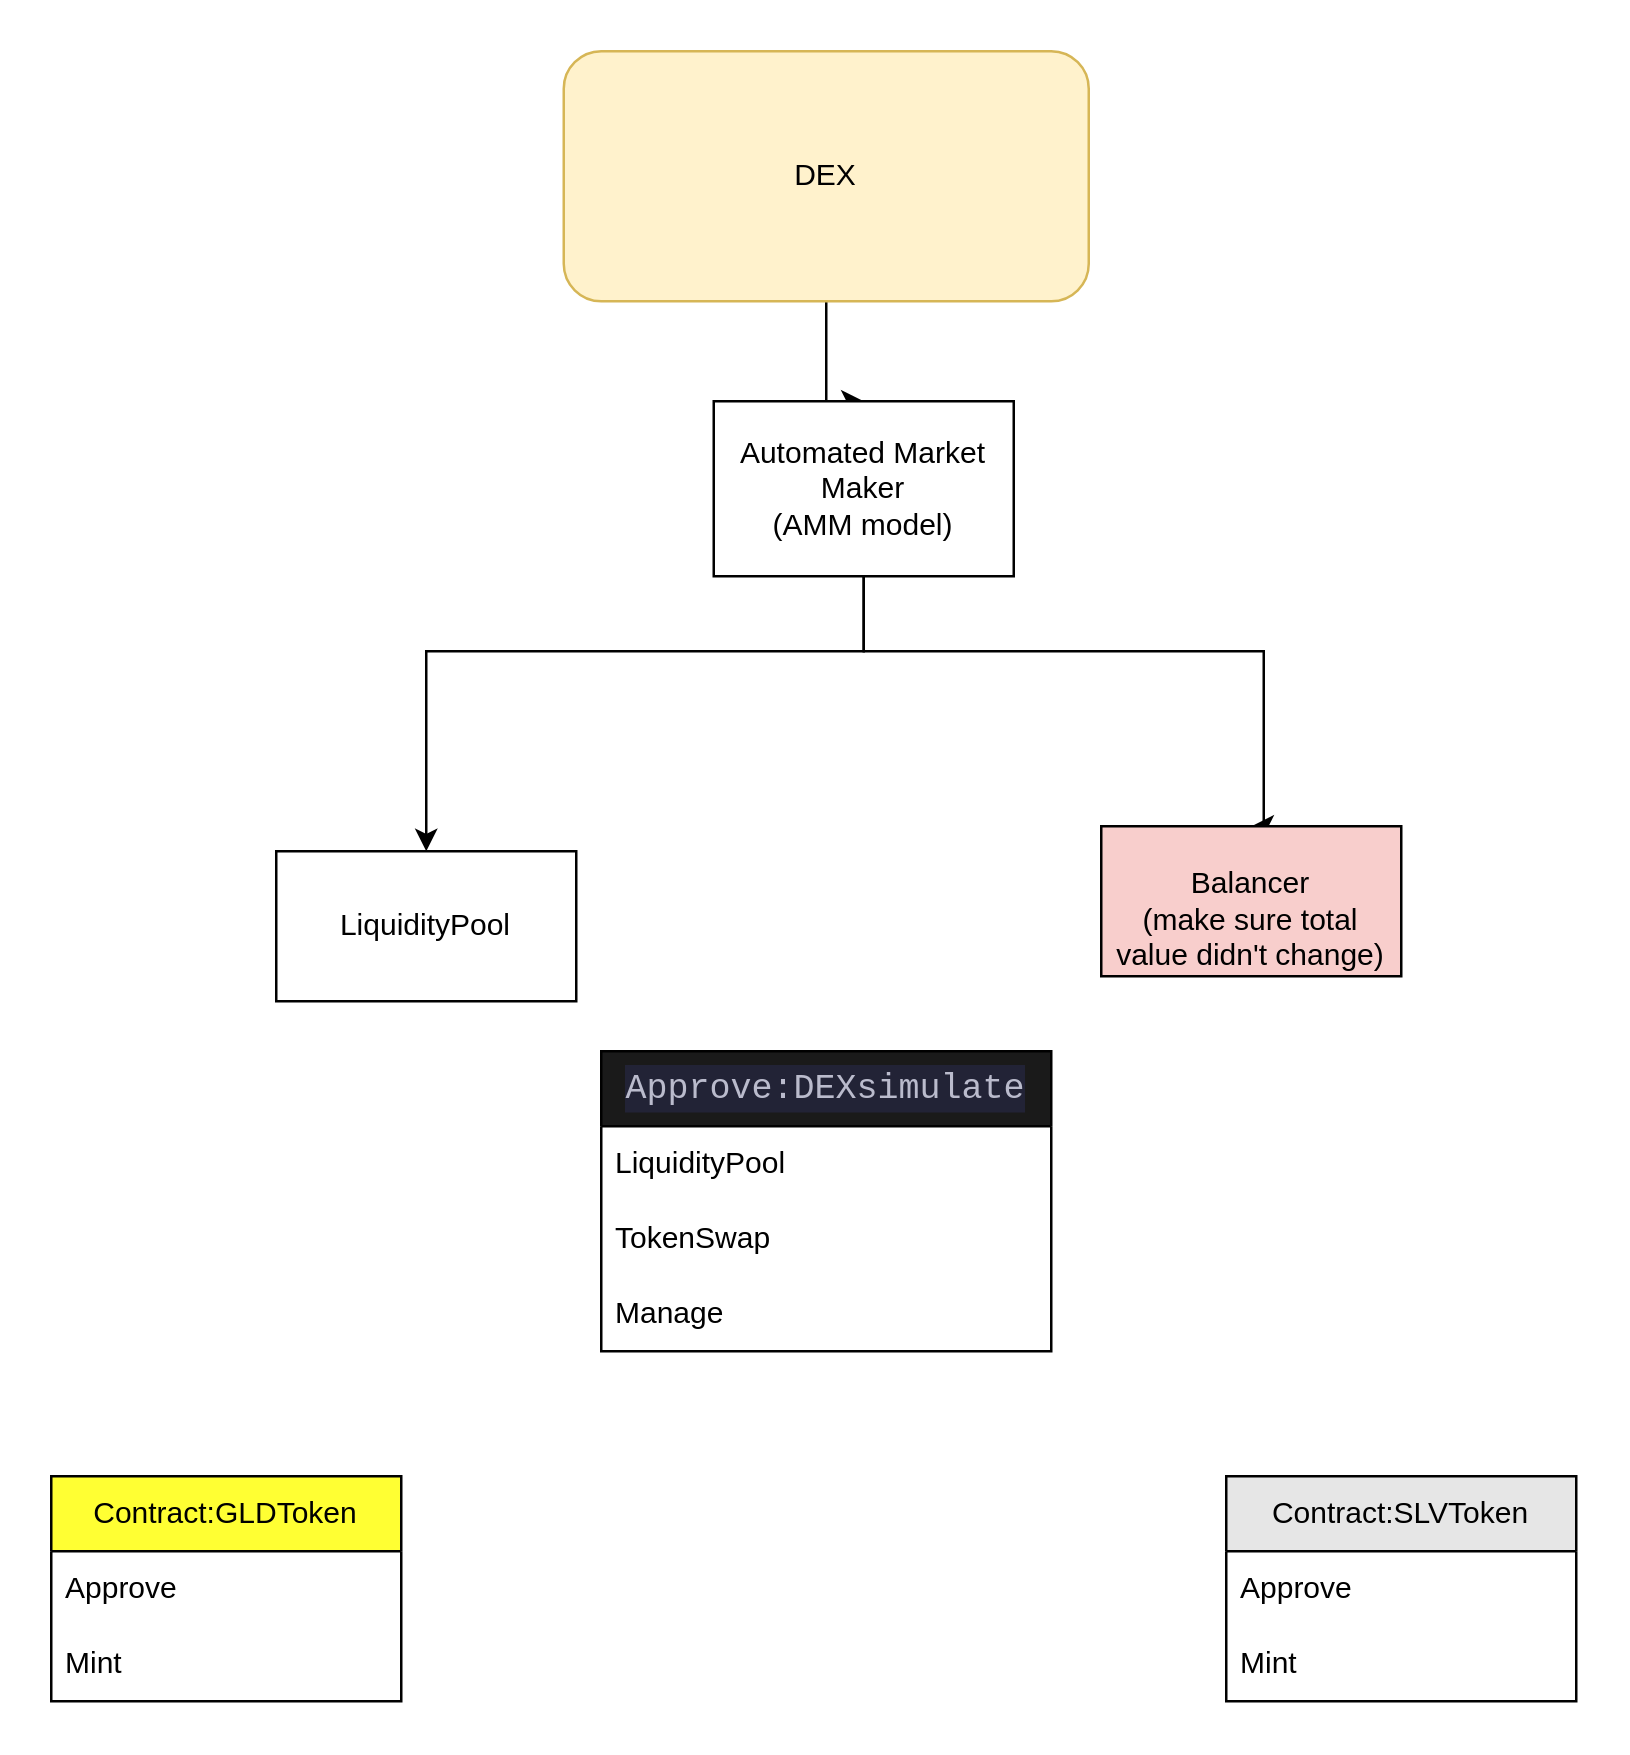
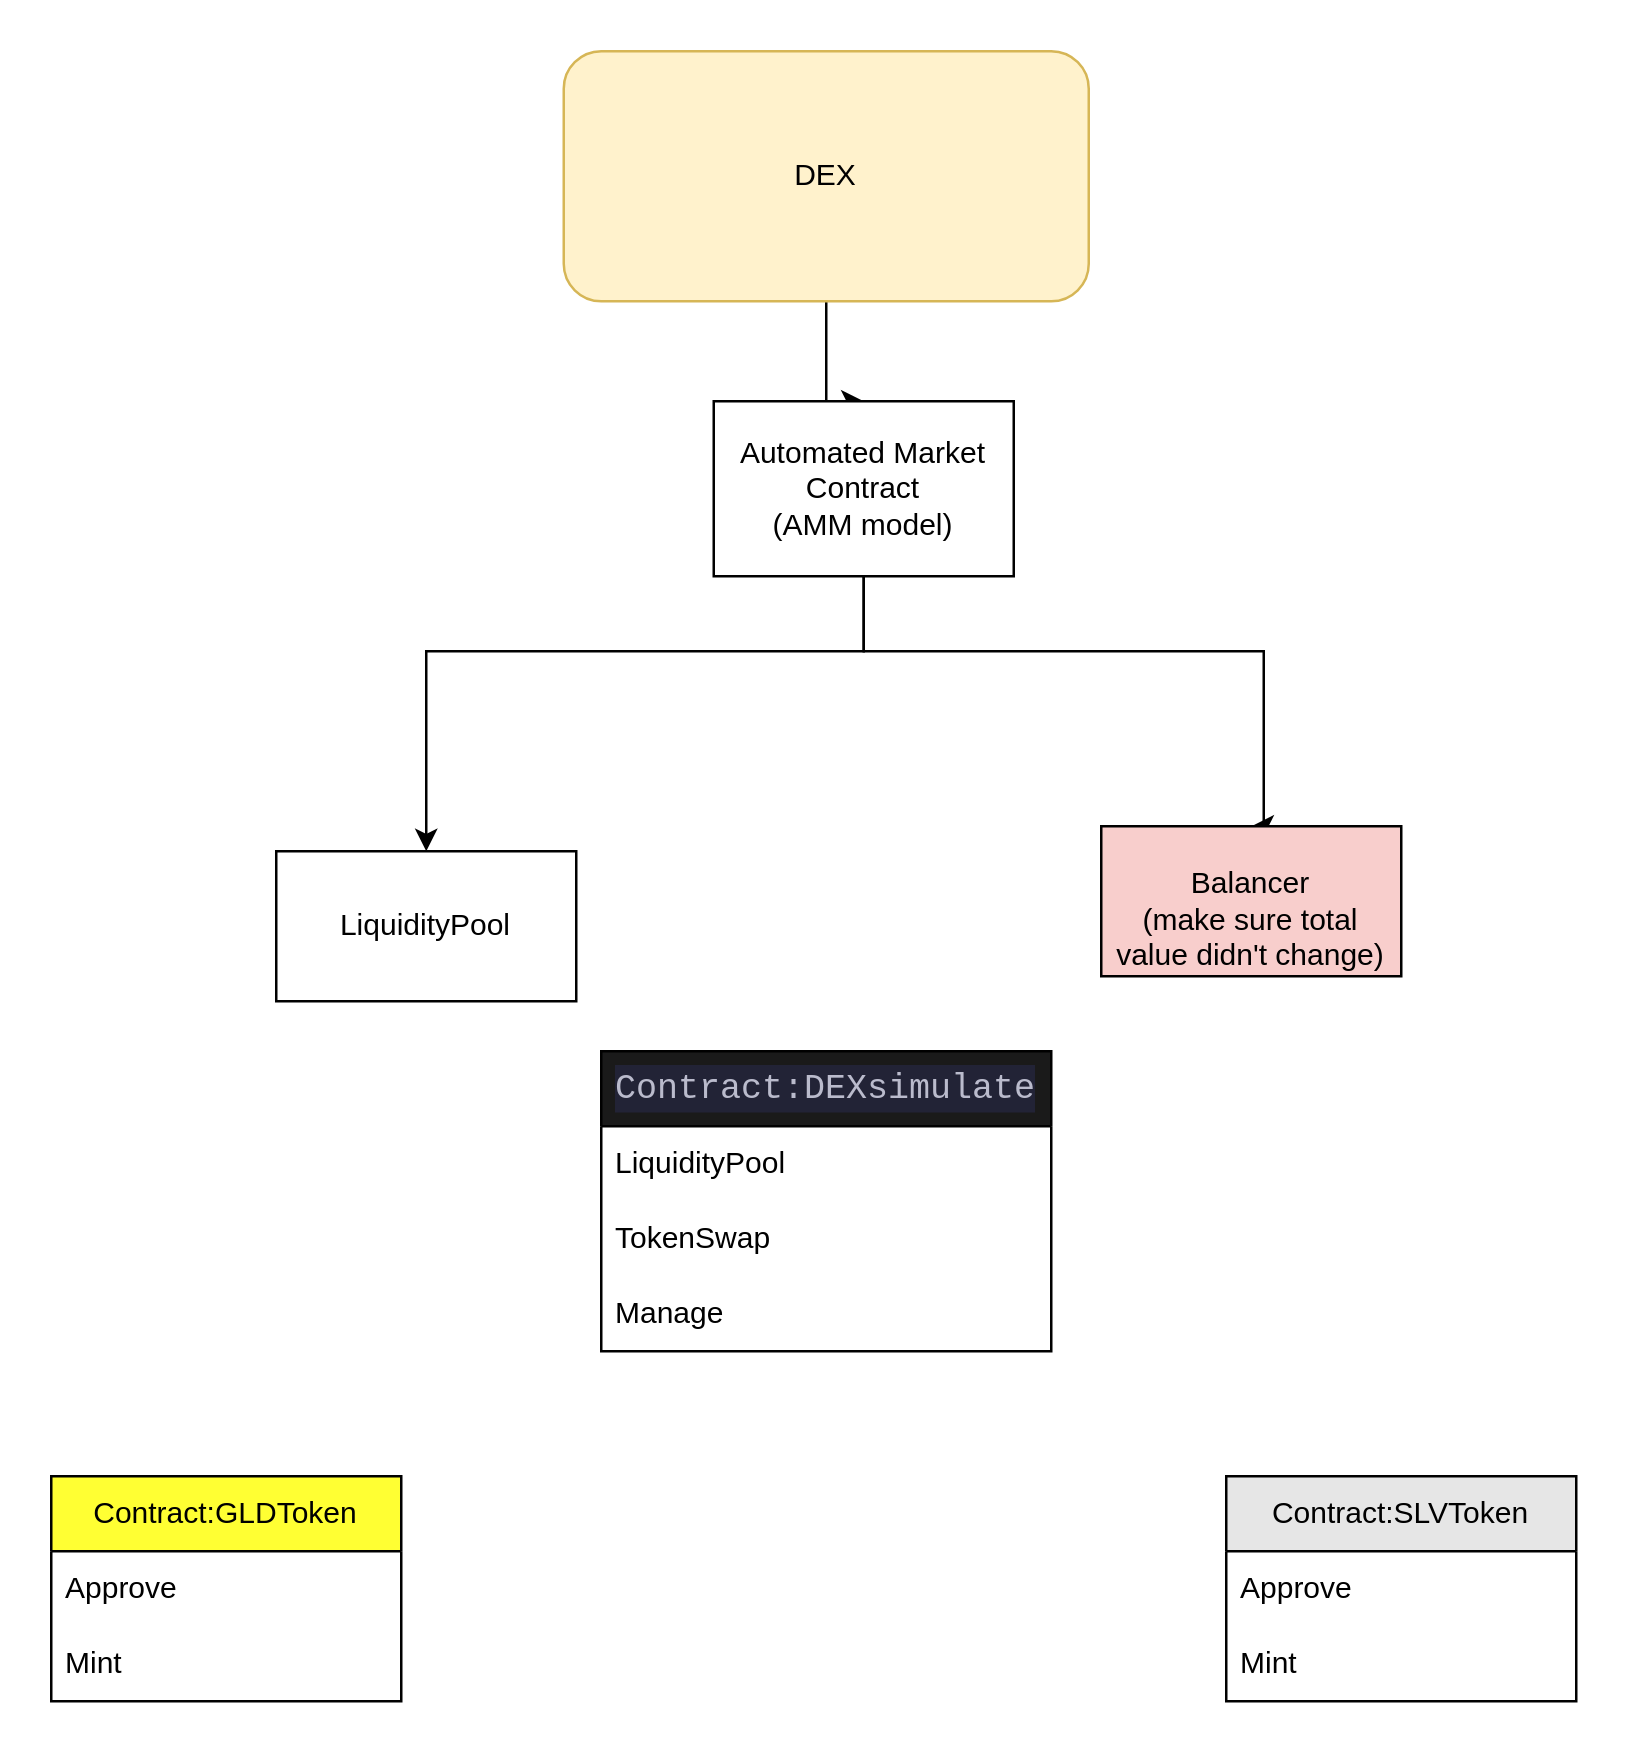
(864, 489) -> (864, 489)
(826, 1089) -> (826, 1089)
